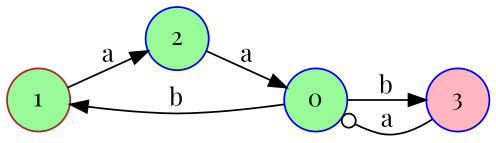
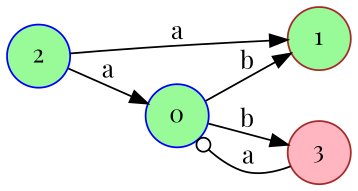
(100, 73) -> (170, 46)
(458, 100) -> (319, 153)
